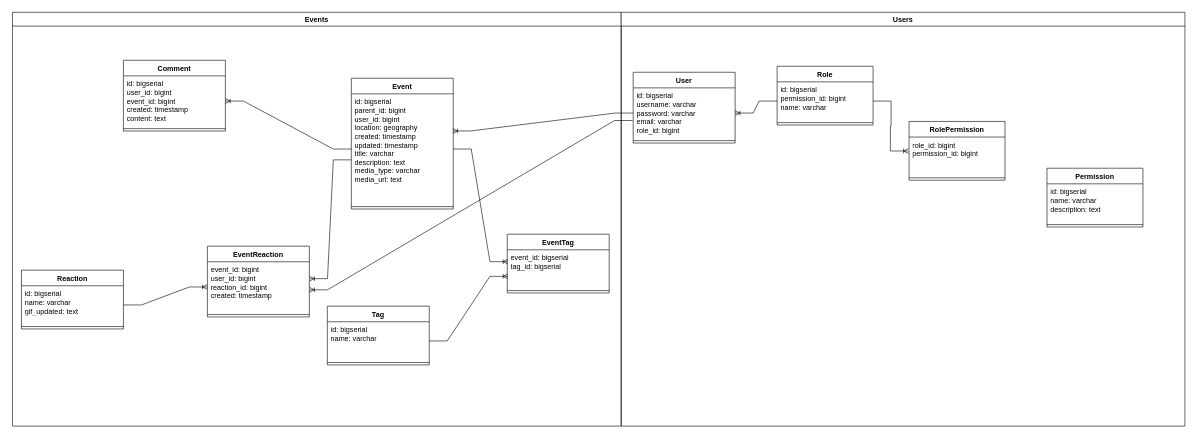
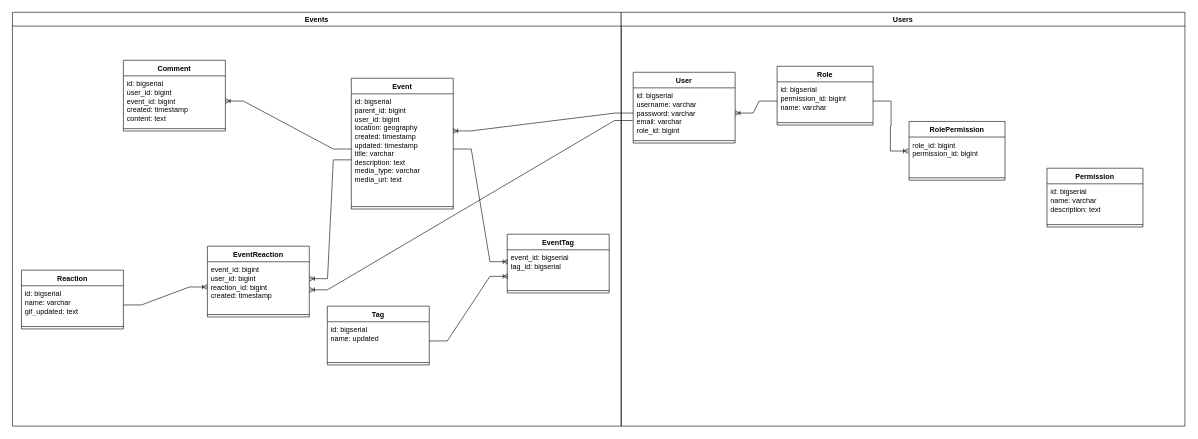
(355, 335) -> (355, 335)
